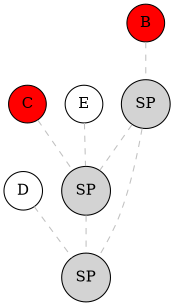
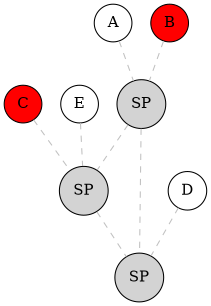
none -> (113, 23)
